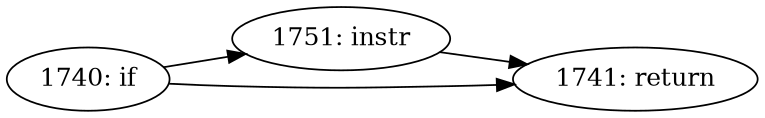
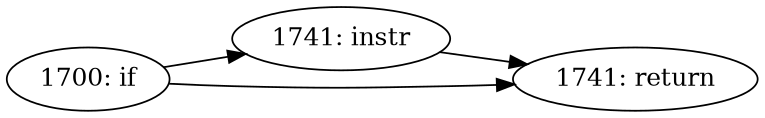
(341, 39) -> (341, 39)
(88, 79) -> (88, 79)
